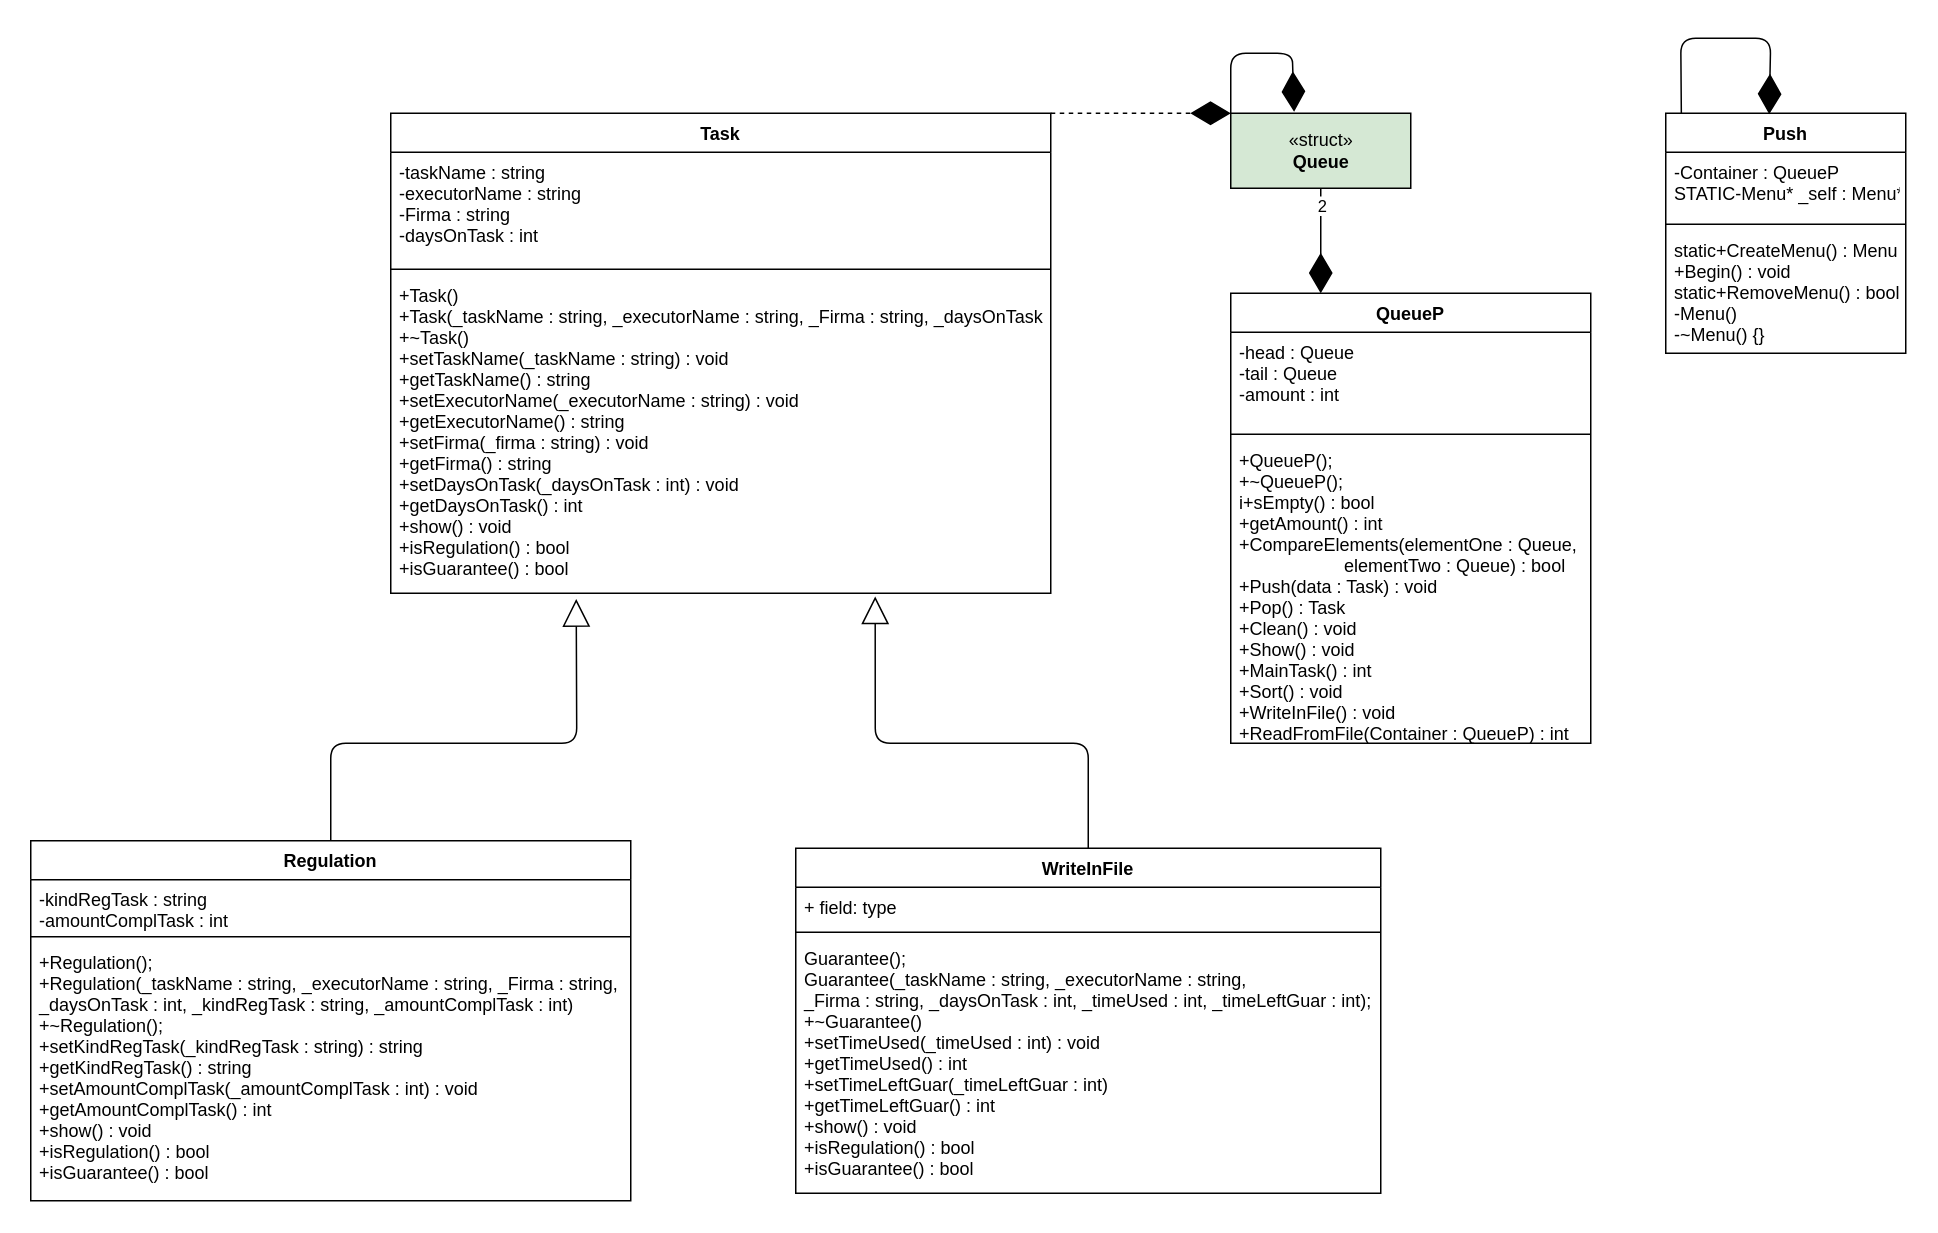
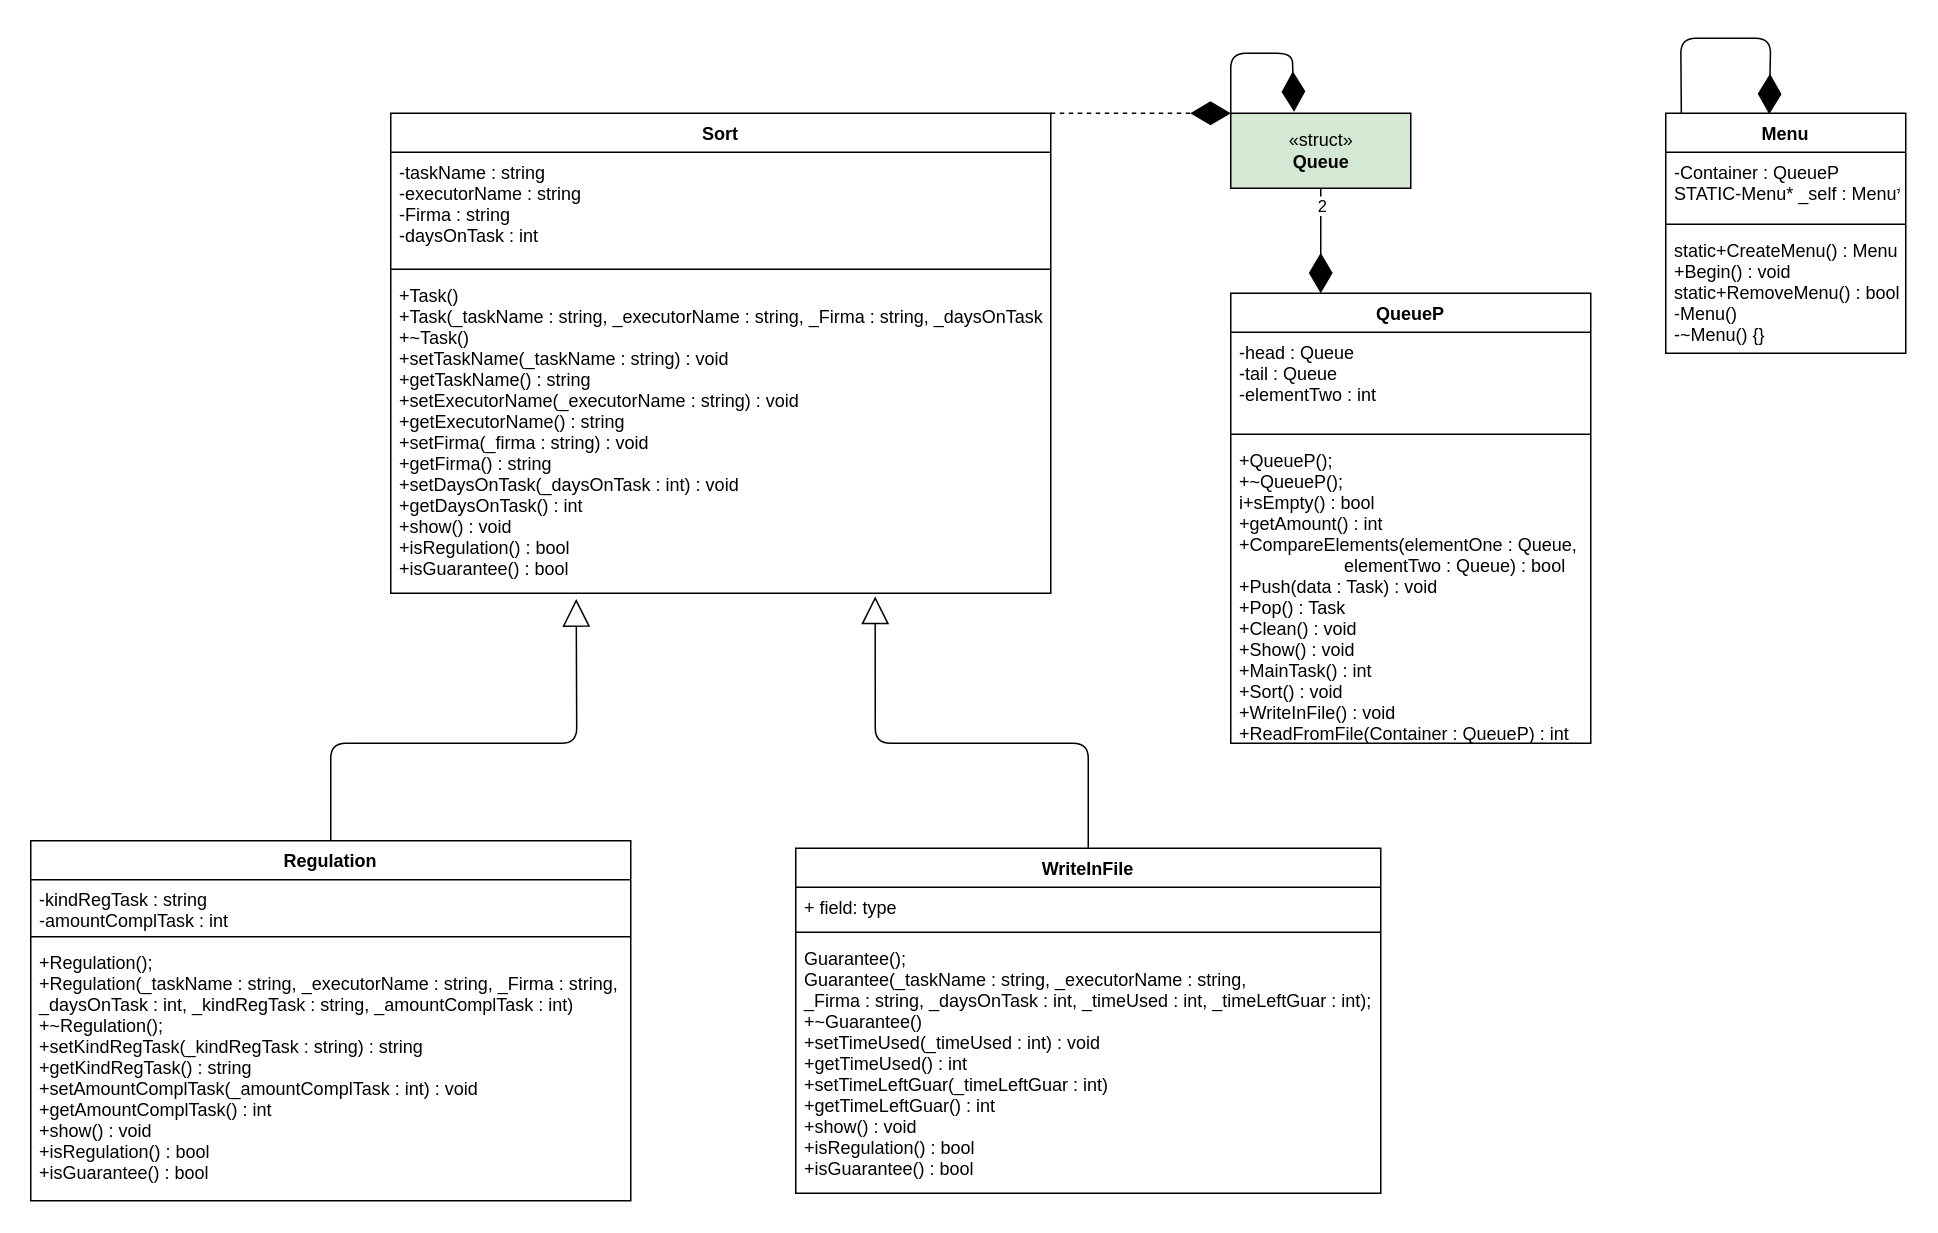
(720, 134) -> (720, 134)
(1785, 134) -> (1785, 134)
(1298, 353) -> (1298, 353)
